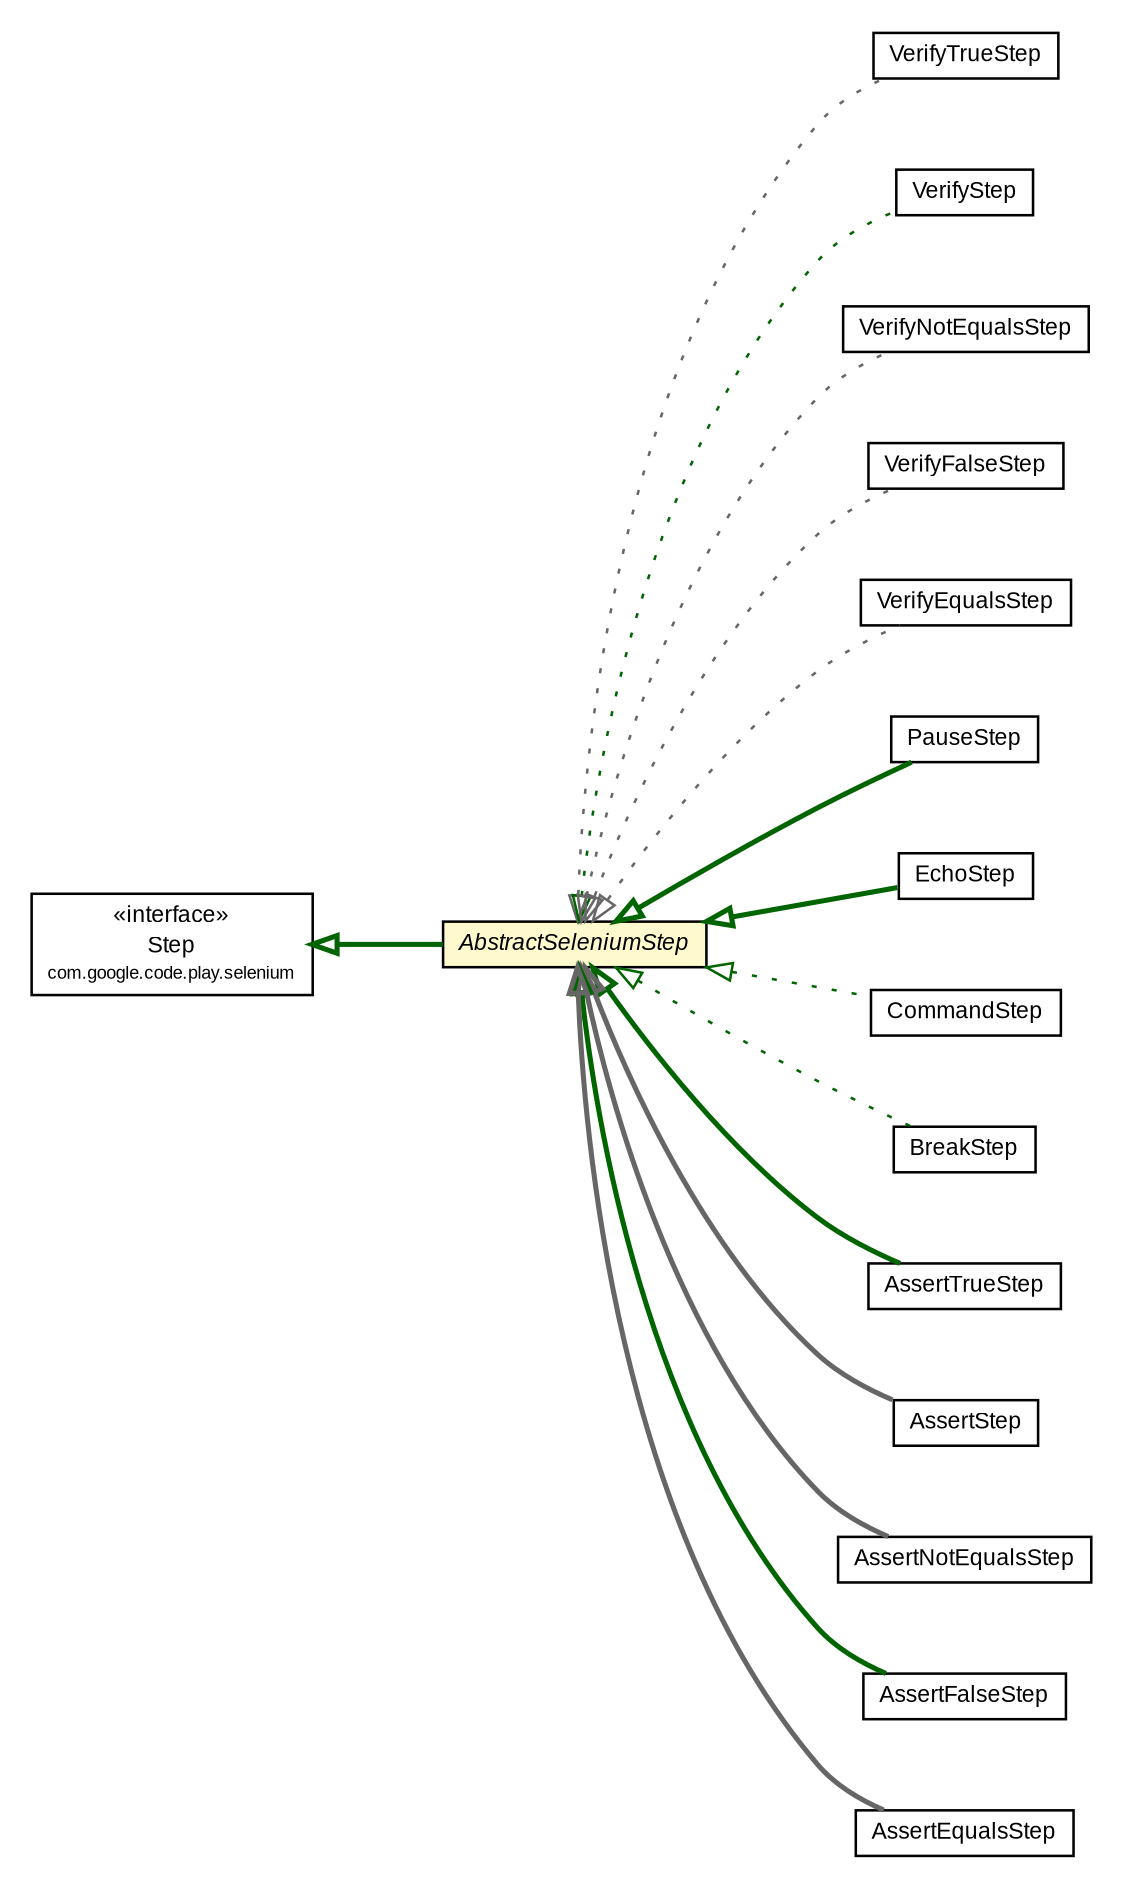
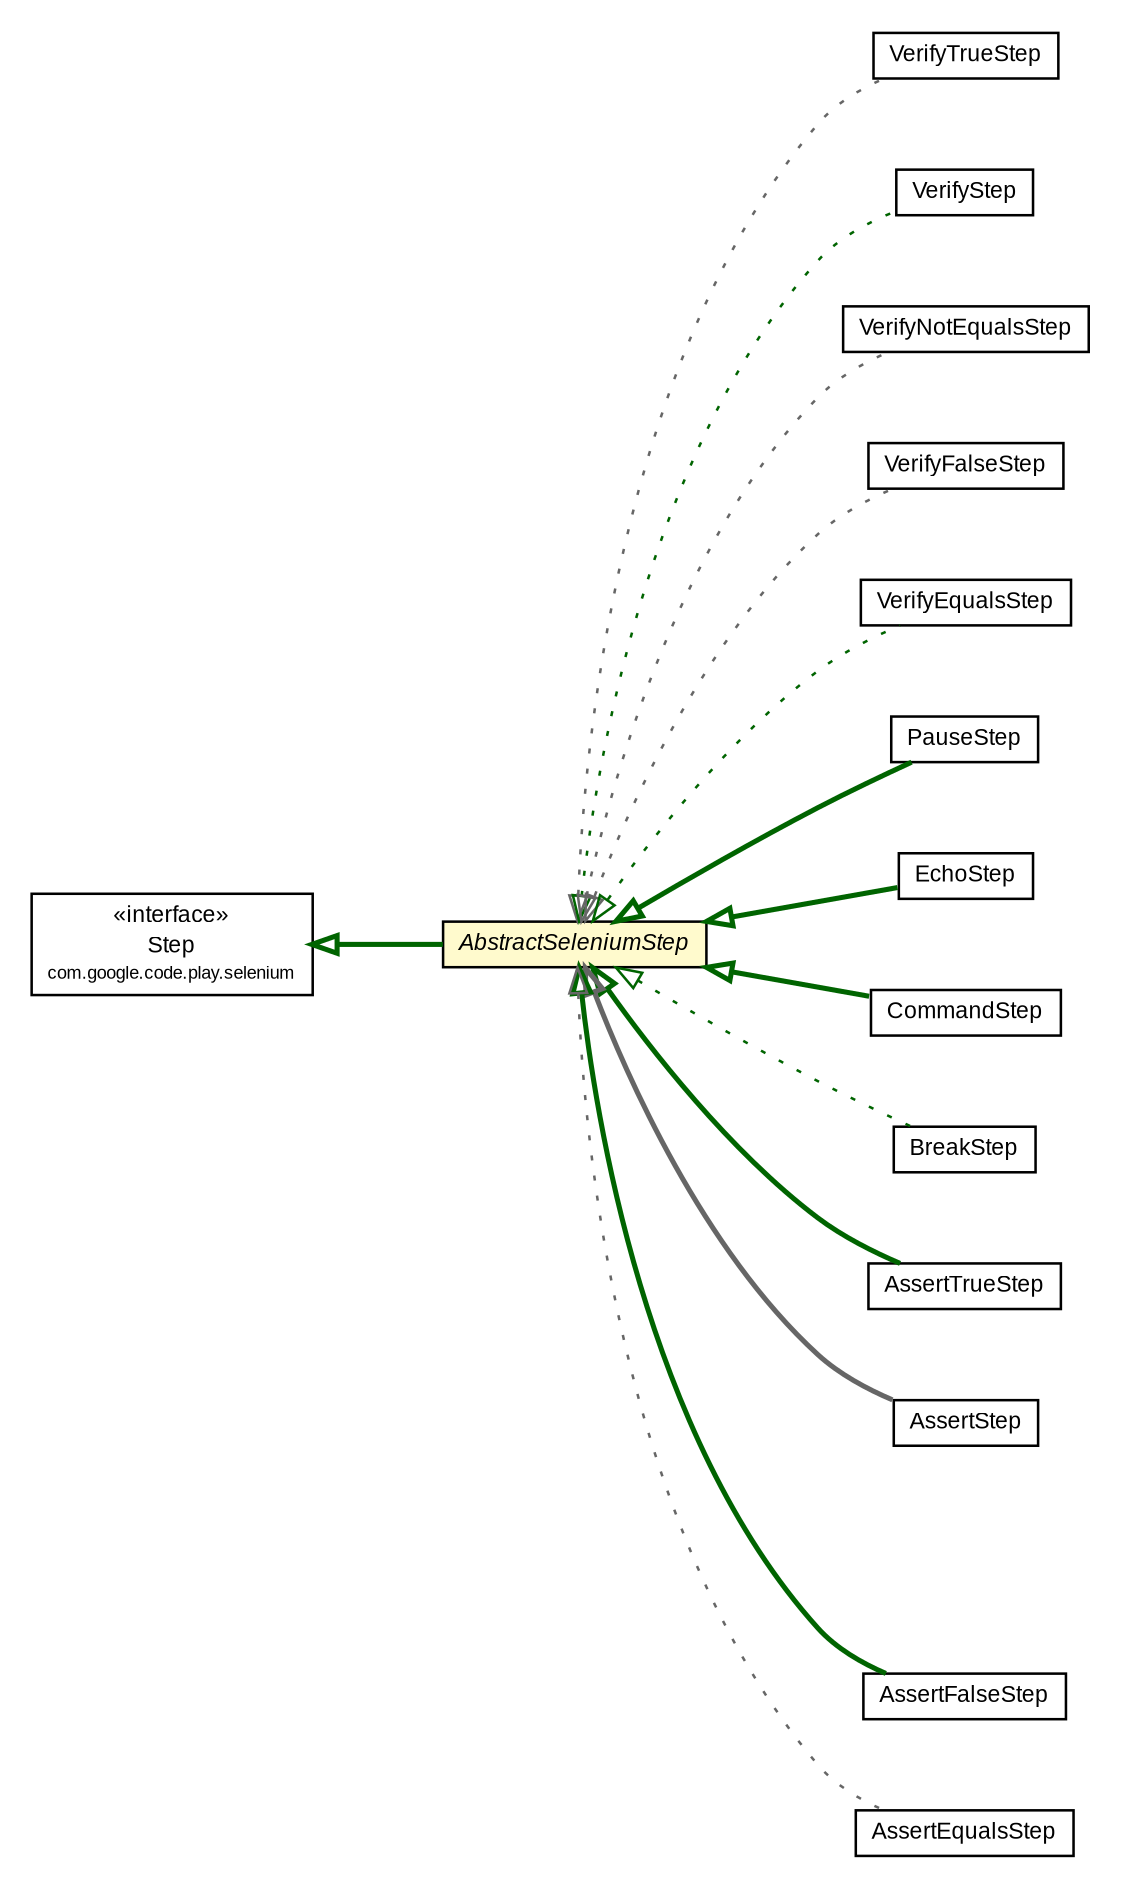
(737, 743) -> (737, 743)
(801, 984) -> (801, 984)
(651, 1438) -> (651, 1438)
(965, 1560) -> none
